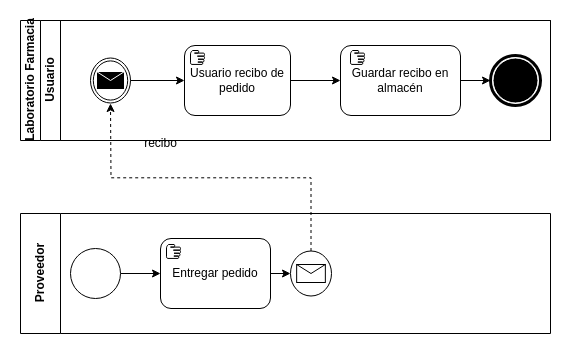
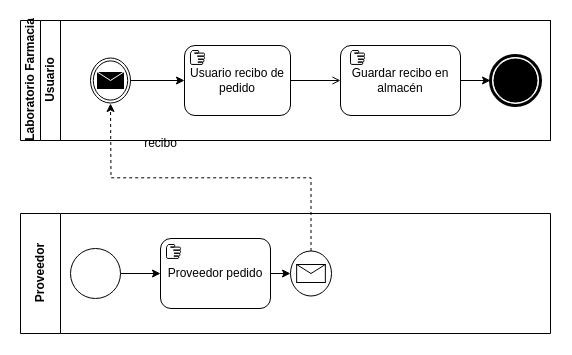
(332, 81) -> (334, 81)
(216, 274) -> (216, 274)
